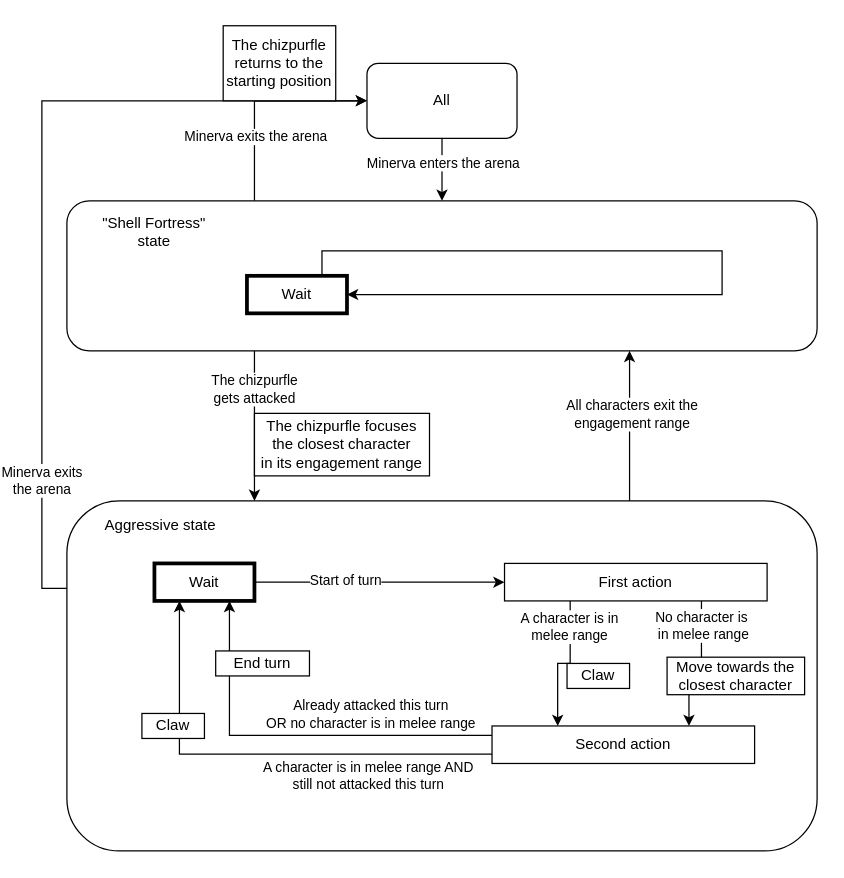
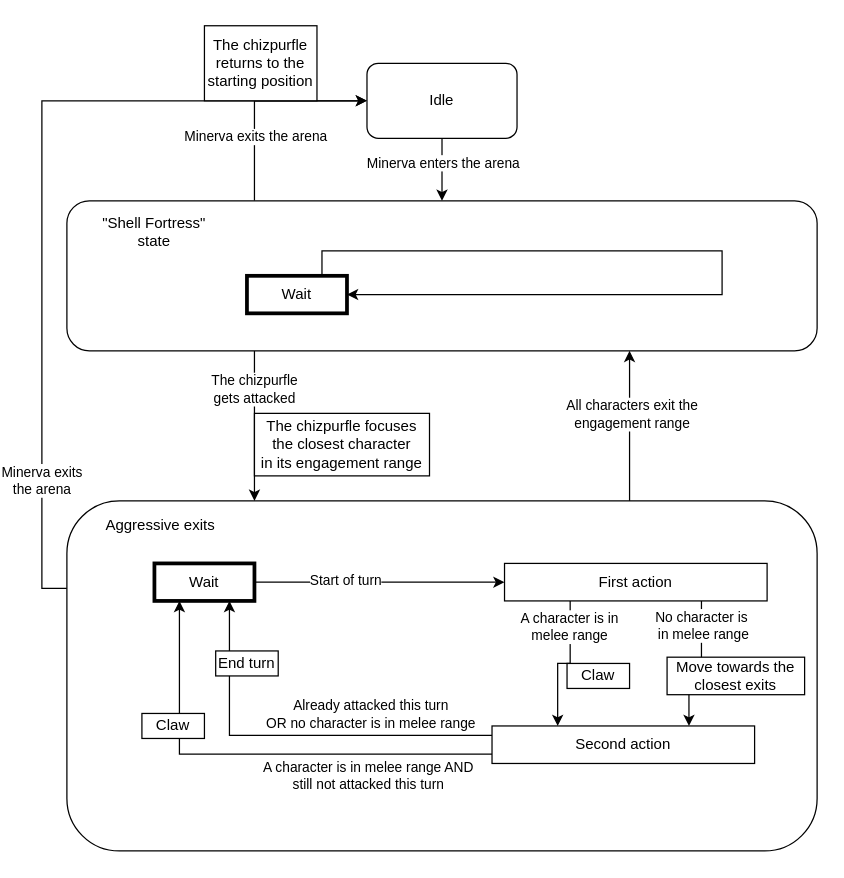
(279, 63) -> (261, 63)
(442, 101) -> (442, 101)
(161, 526) -> (161, 526)
(263, 663) -> (247, 663)
(736, 676) -> (736, 676)
